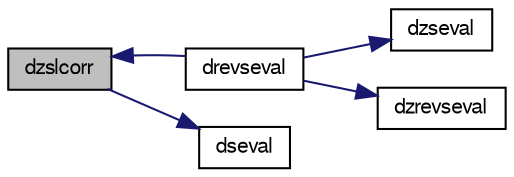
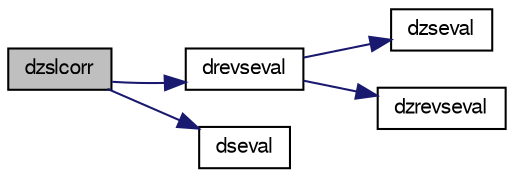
(159, 55) -> (138, 83)
